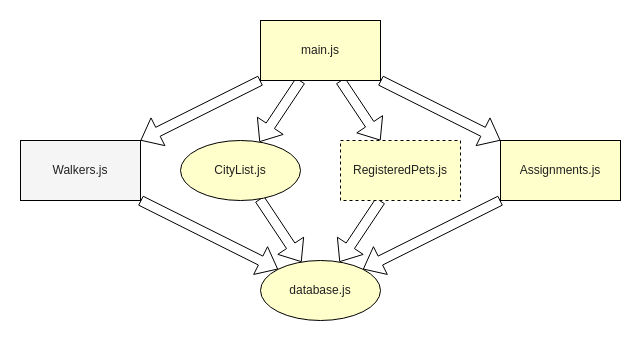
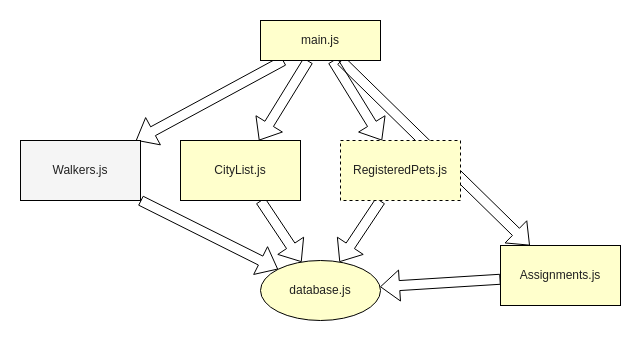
(321, 51) -> (321, 41)
(241, 171) -> (241, 171)
(561, 171) -> (561, 276)
